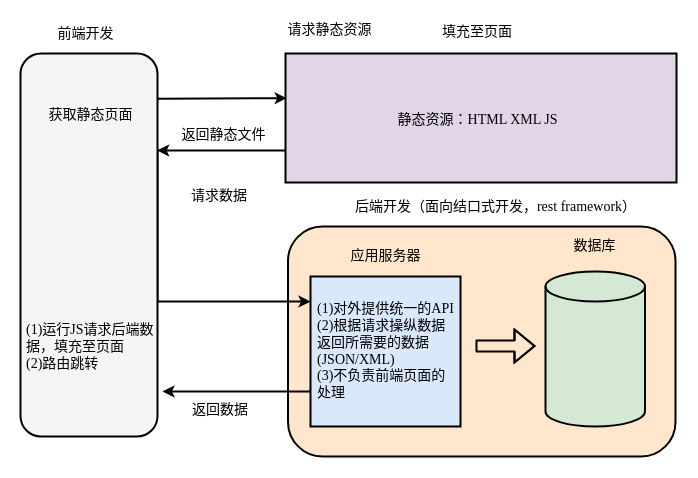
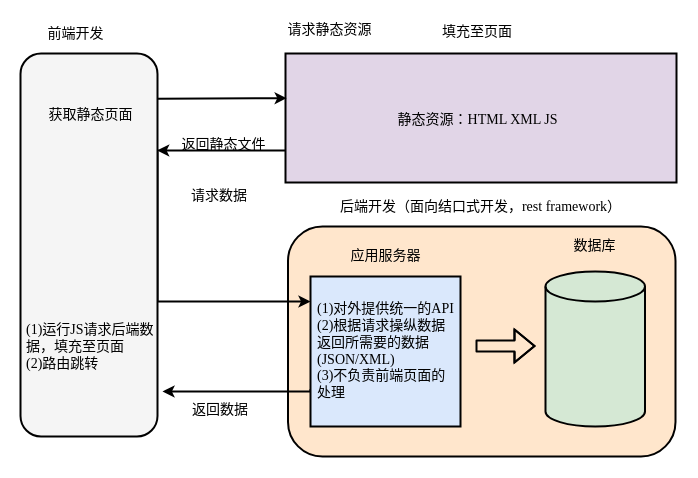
(86, 35) -> (76, 35)
(224, 136) -> (224, 146)
(496, 208) -> (481, 208)
